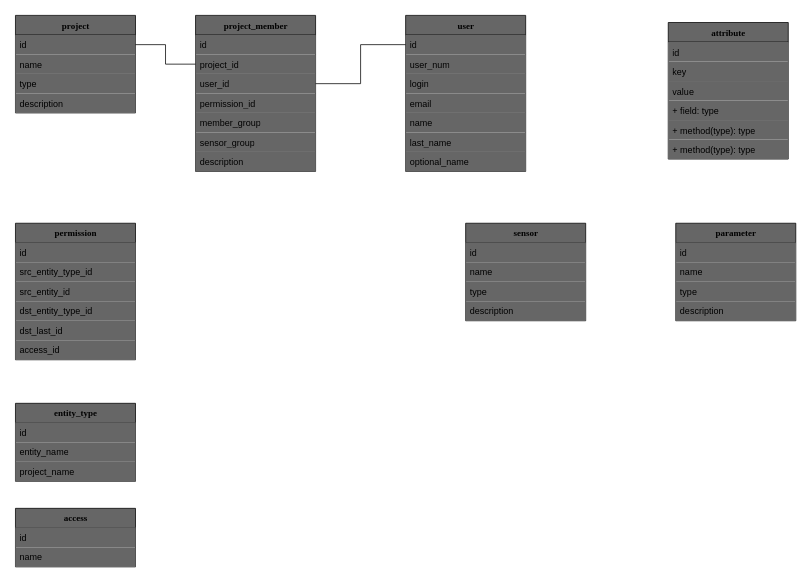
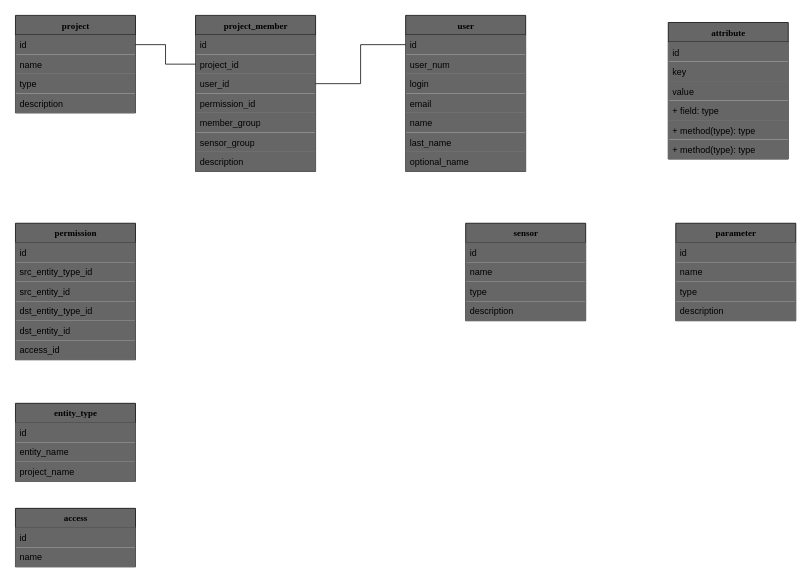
(45, 331) -> (50, 331)
